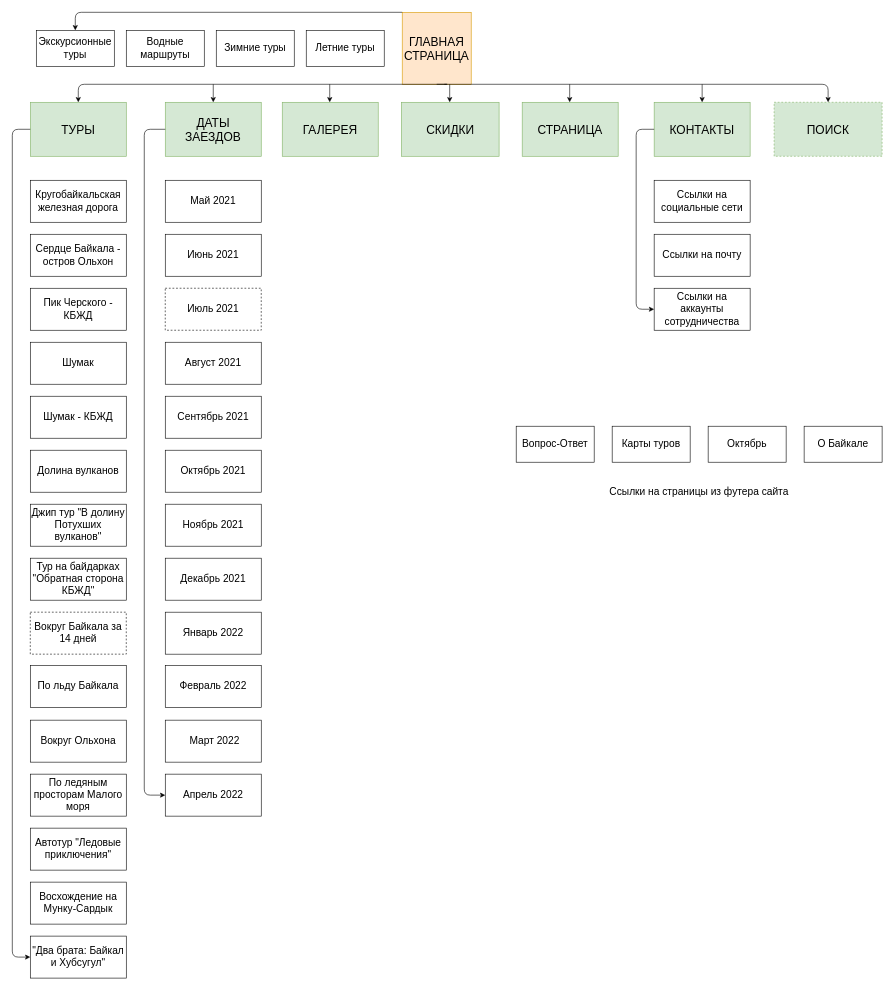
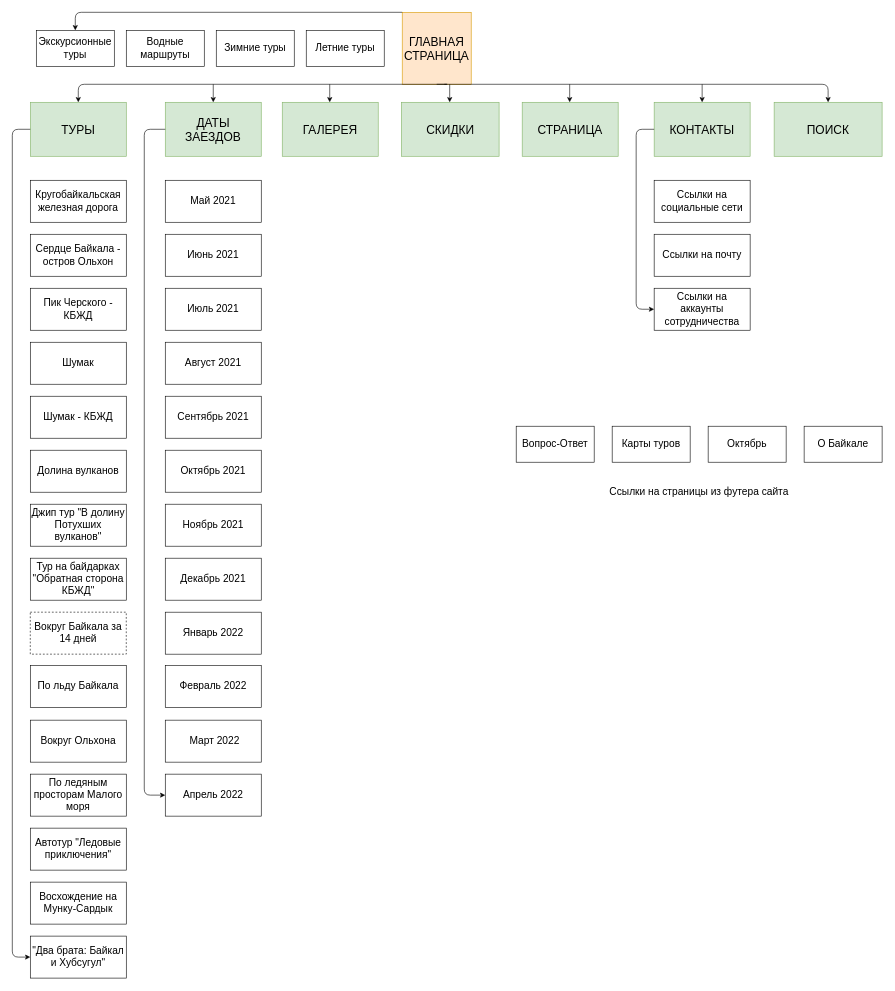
(828, 129) -> (828, 129)
(213, 309) -> (213, 309)
